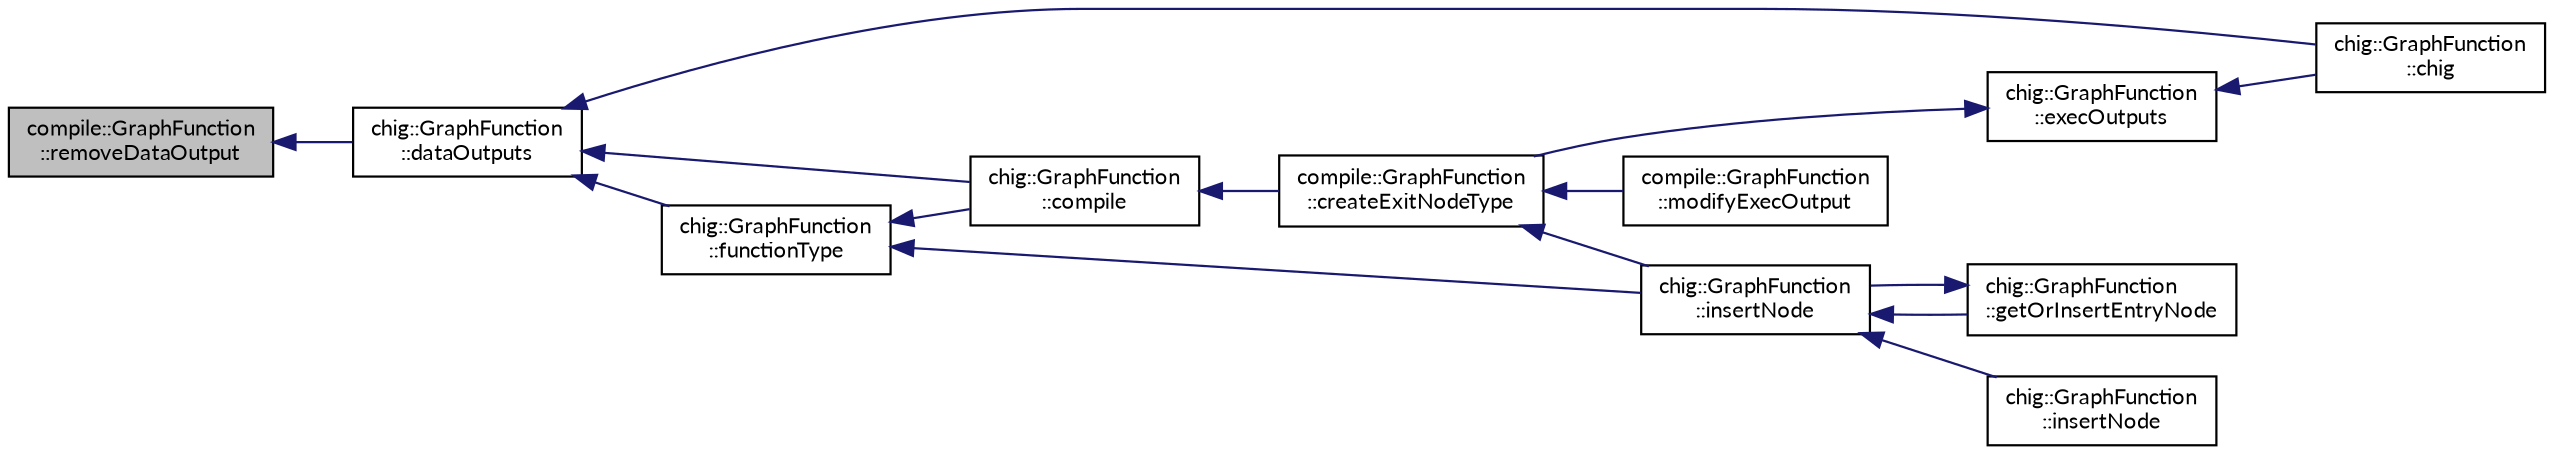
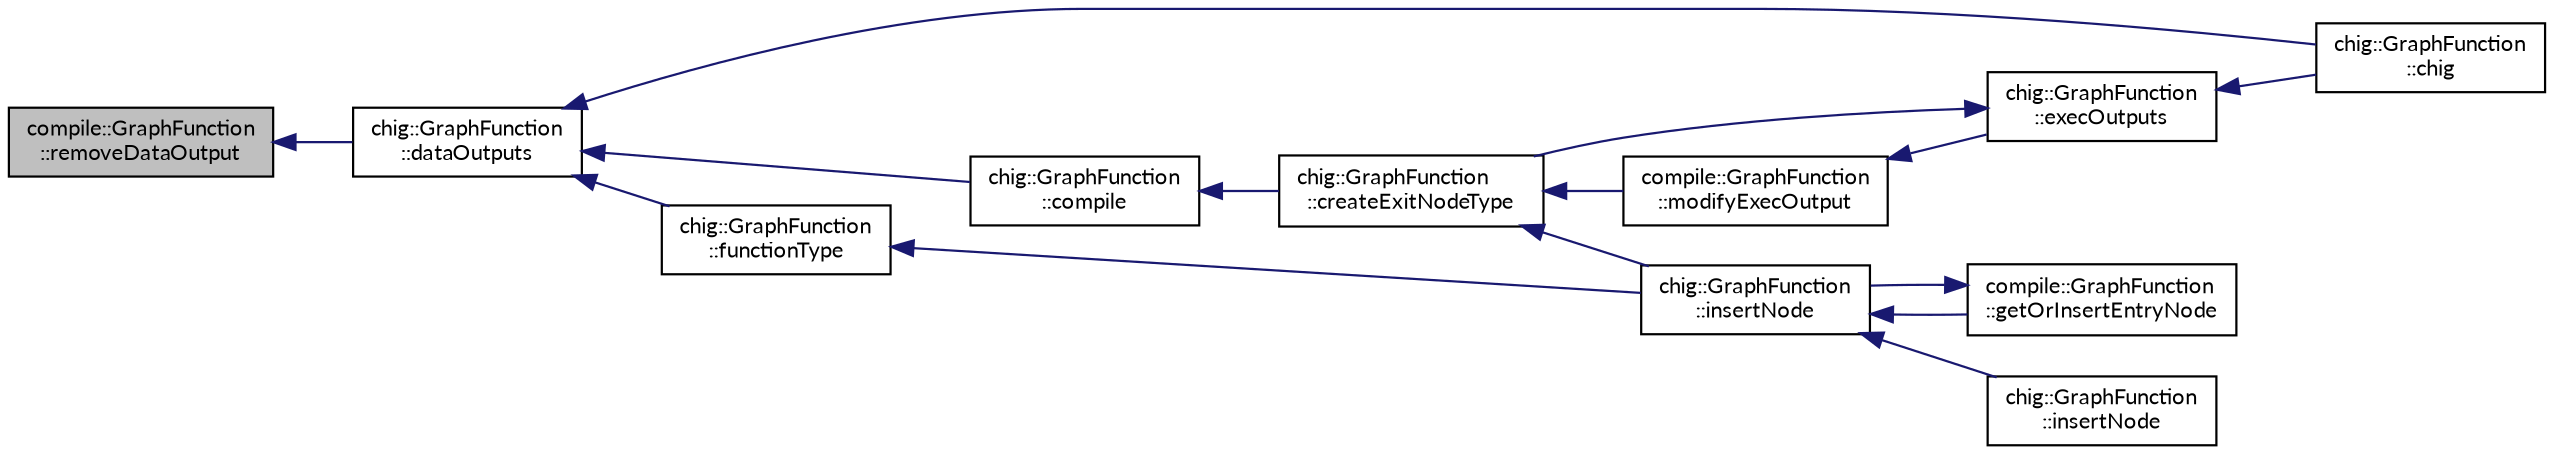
none -> (1949, 144)
(1411, 191) -> (1411, 191)
(941, 214) -> none
(2102, 300) -> (2102, 300)
